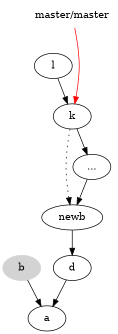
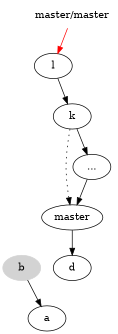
(79, 62) -> (64, 38)
(72, 217) -> (72, 217)
(61, 290) -> none
